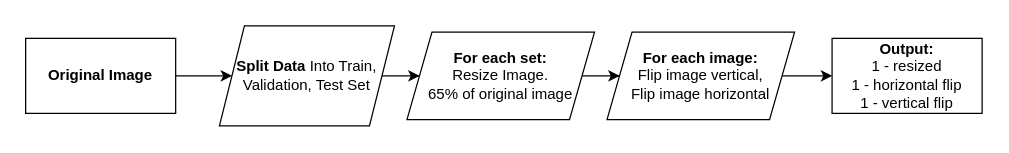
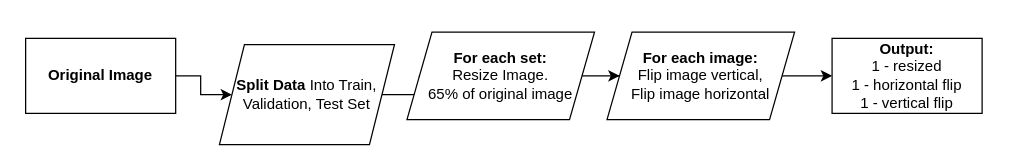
(307, 76) -> (307, 94)
